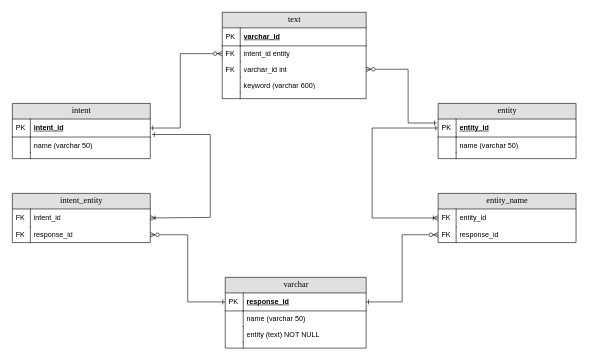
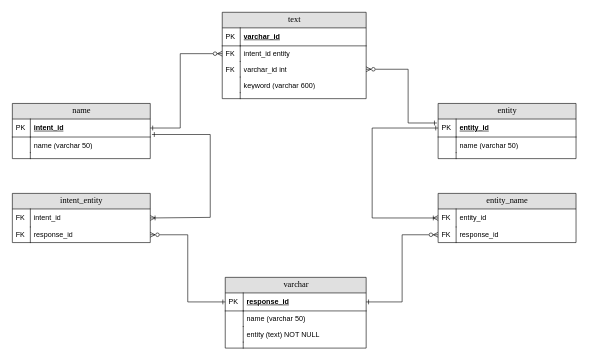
(82, 111) -> (82, 111)
